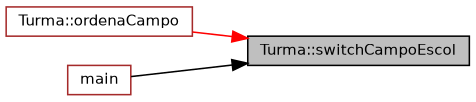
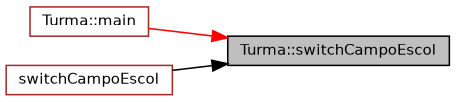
(99, 22) -> (89, 22)
(99, 80) -> (89, 80)
